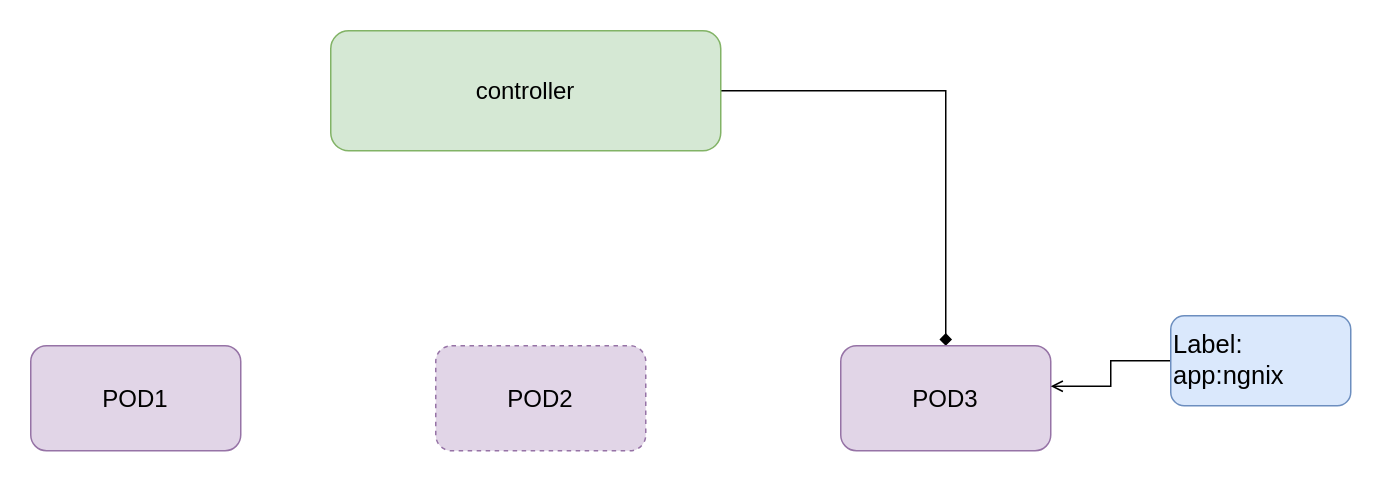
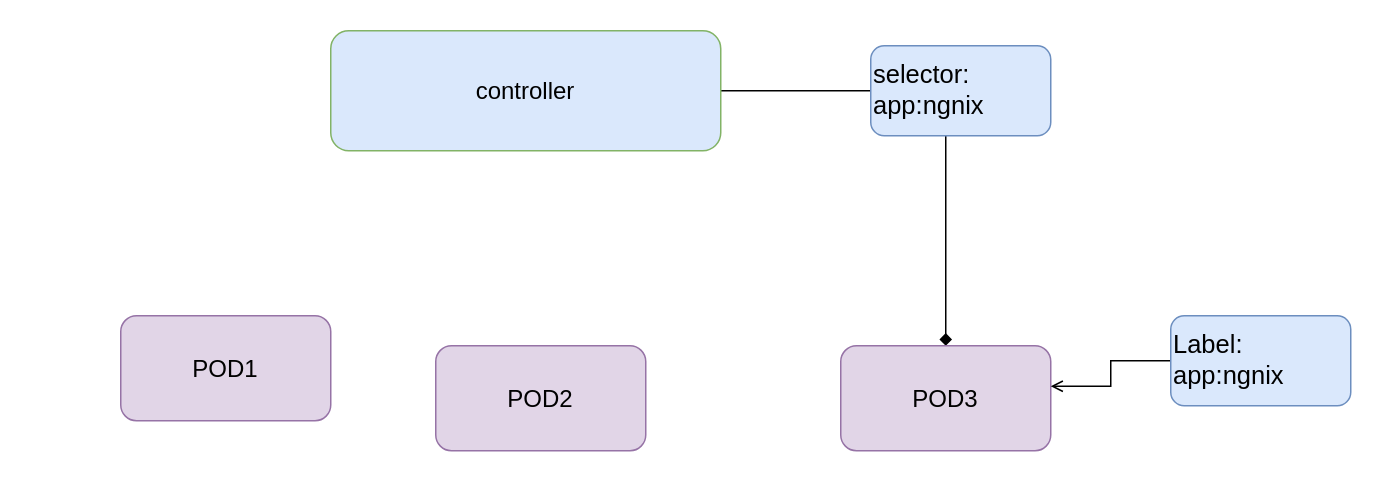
(526, 91) -> (526, 91)
none -> (961, 91)
(136, 398) -> (226, 368)
(541, 398) -> (541, 398)
